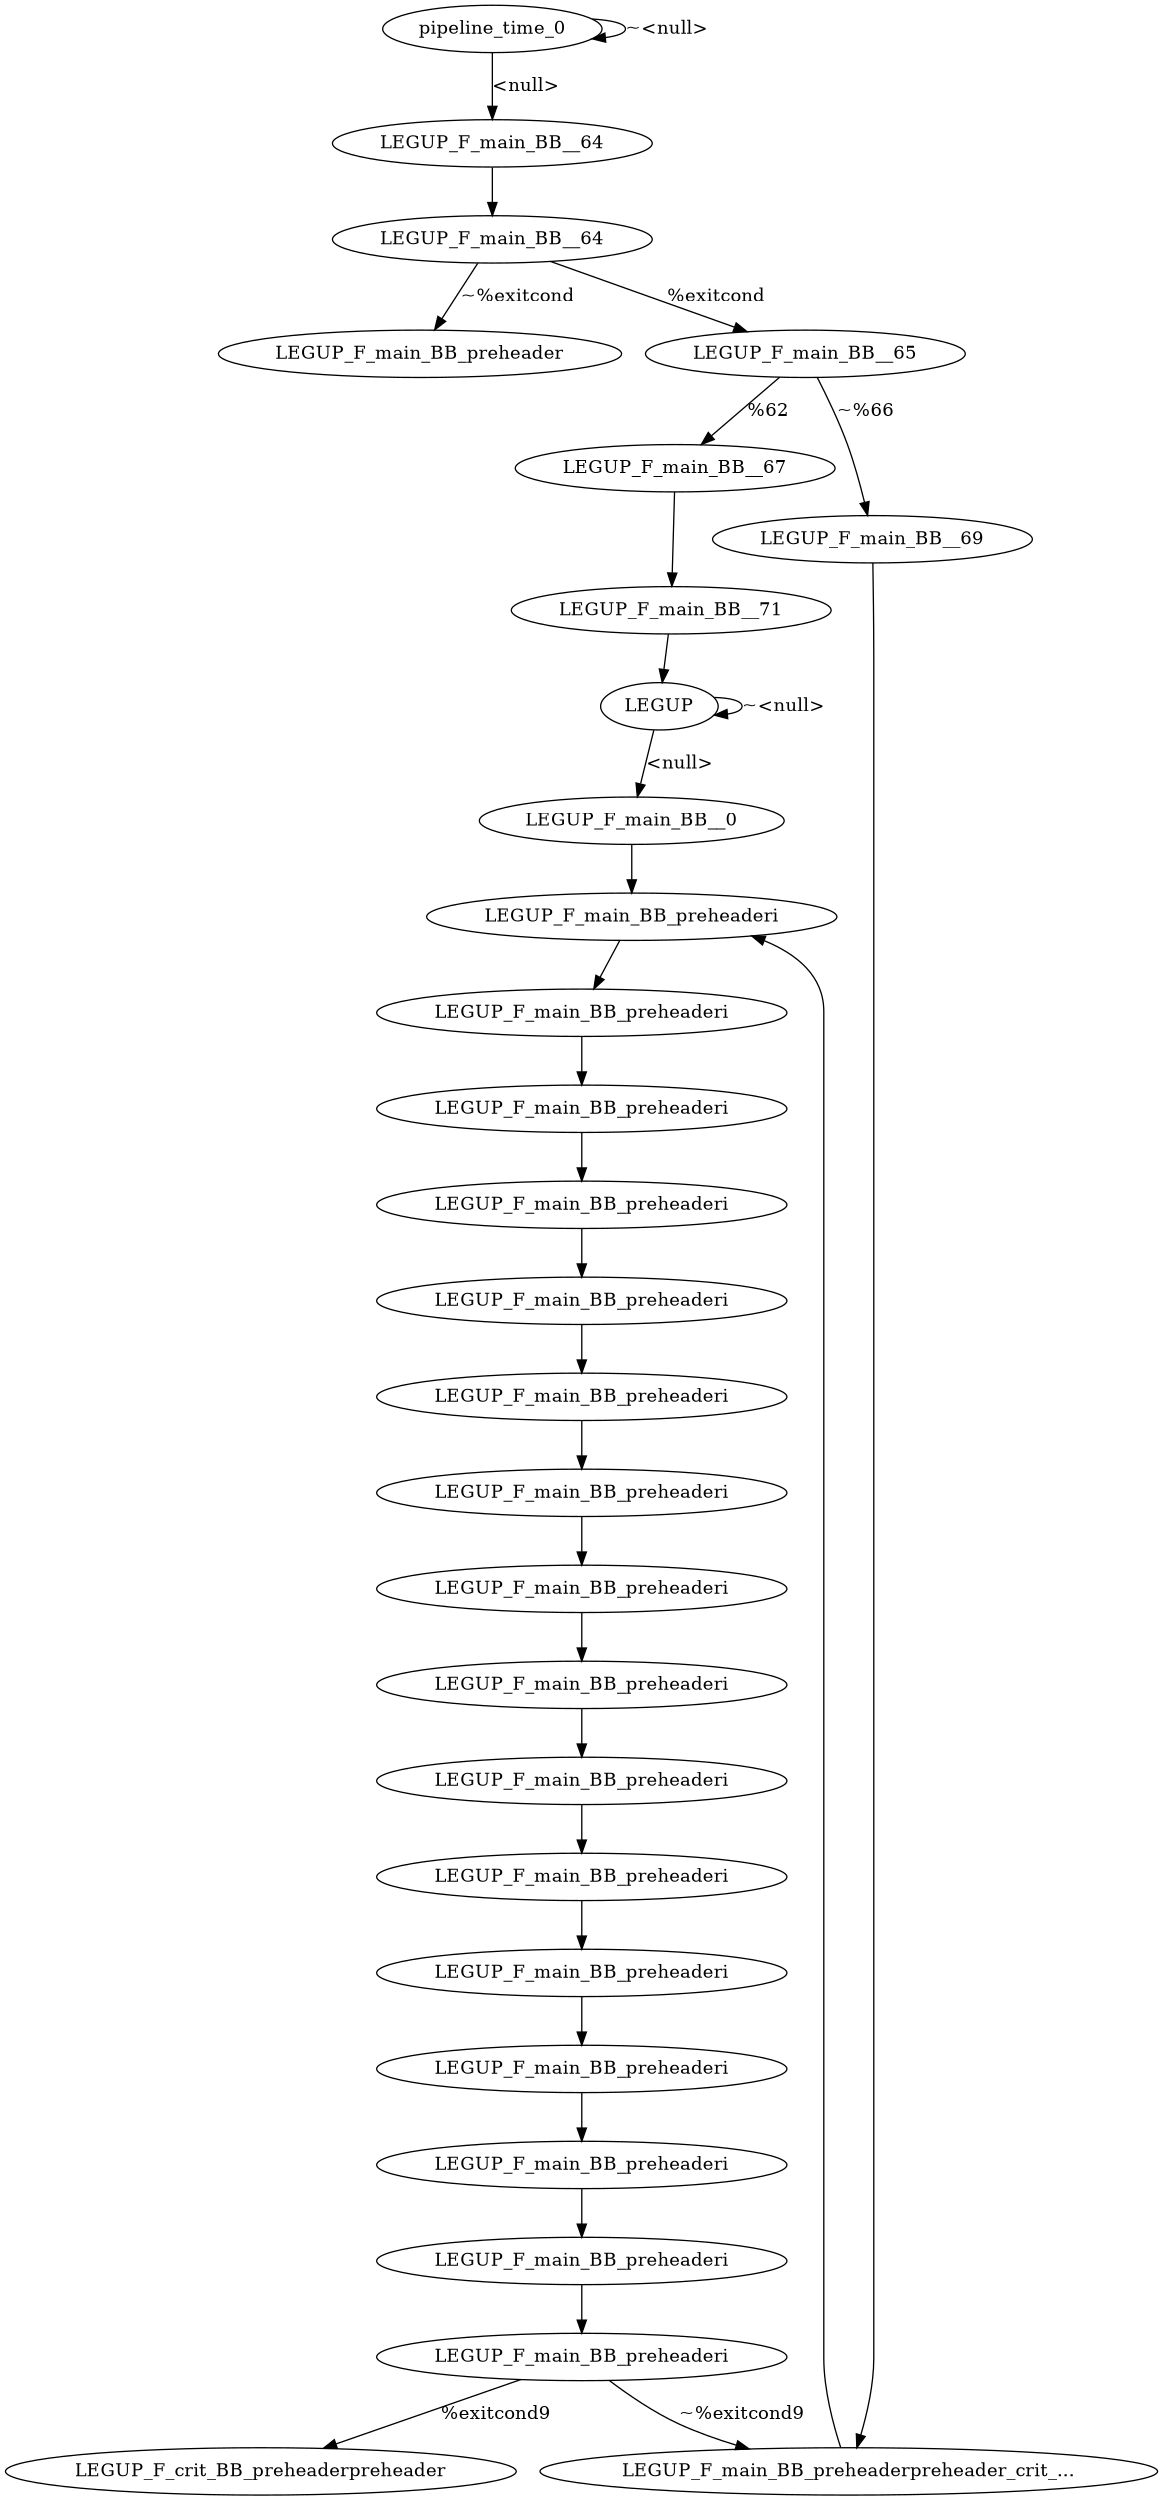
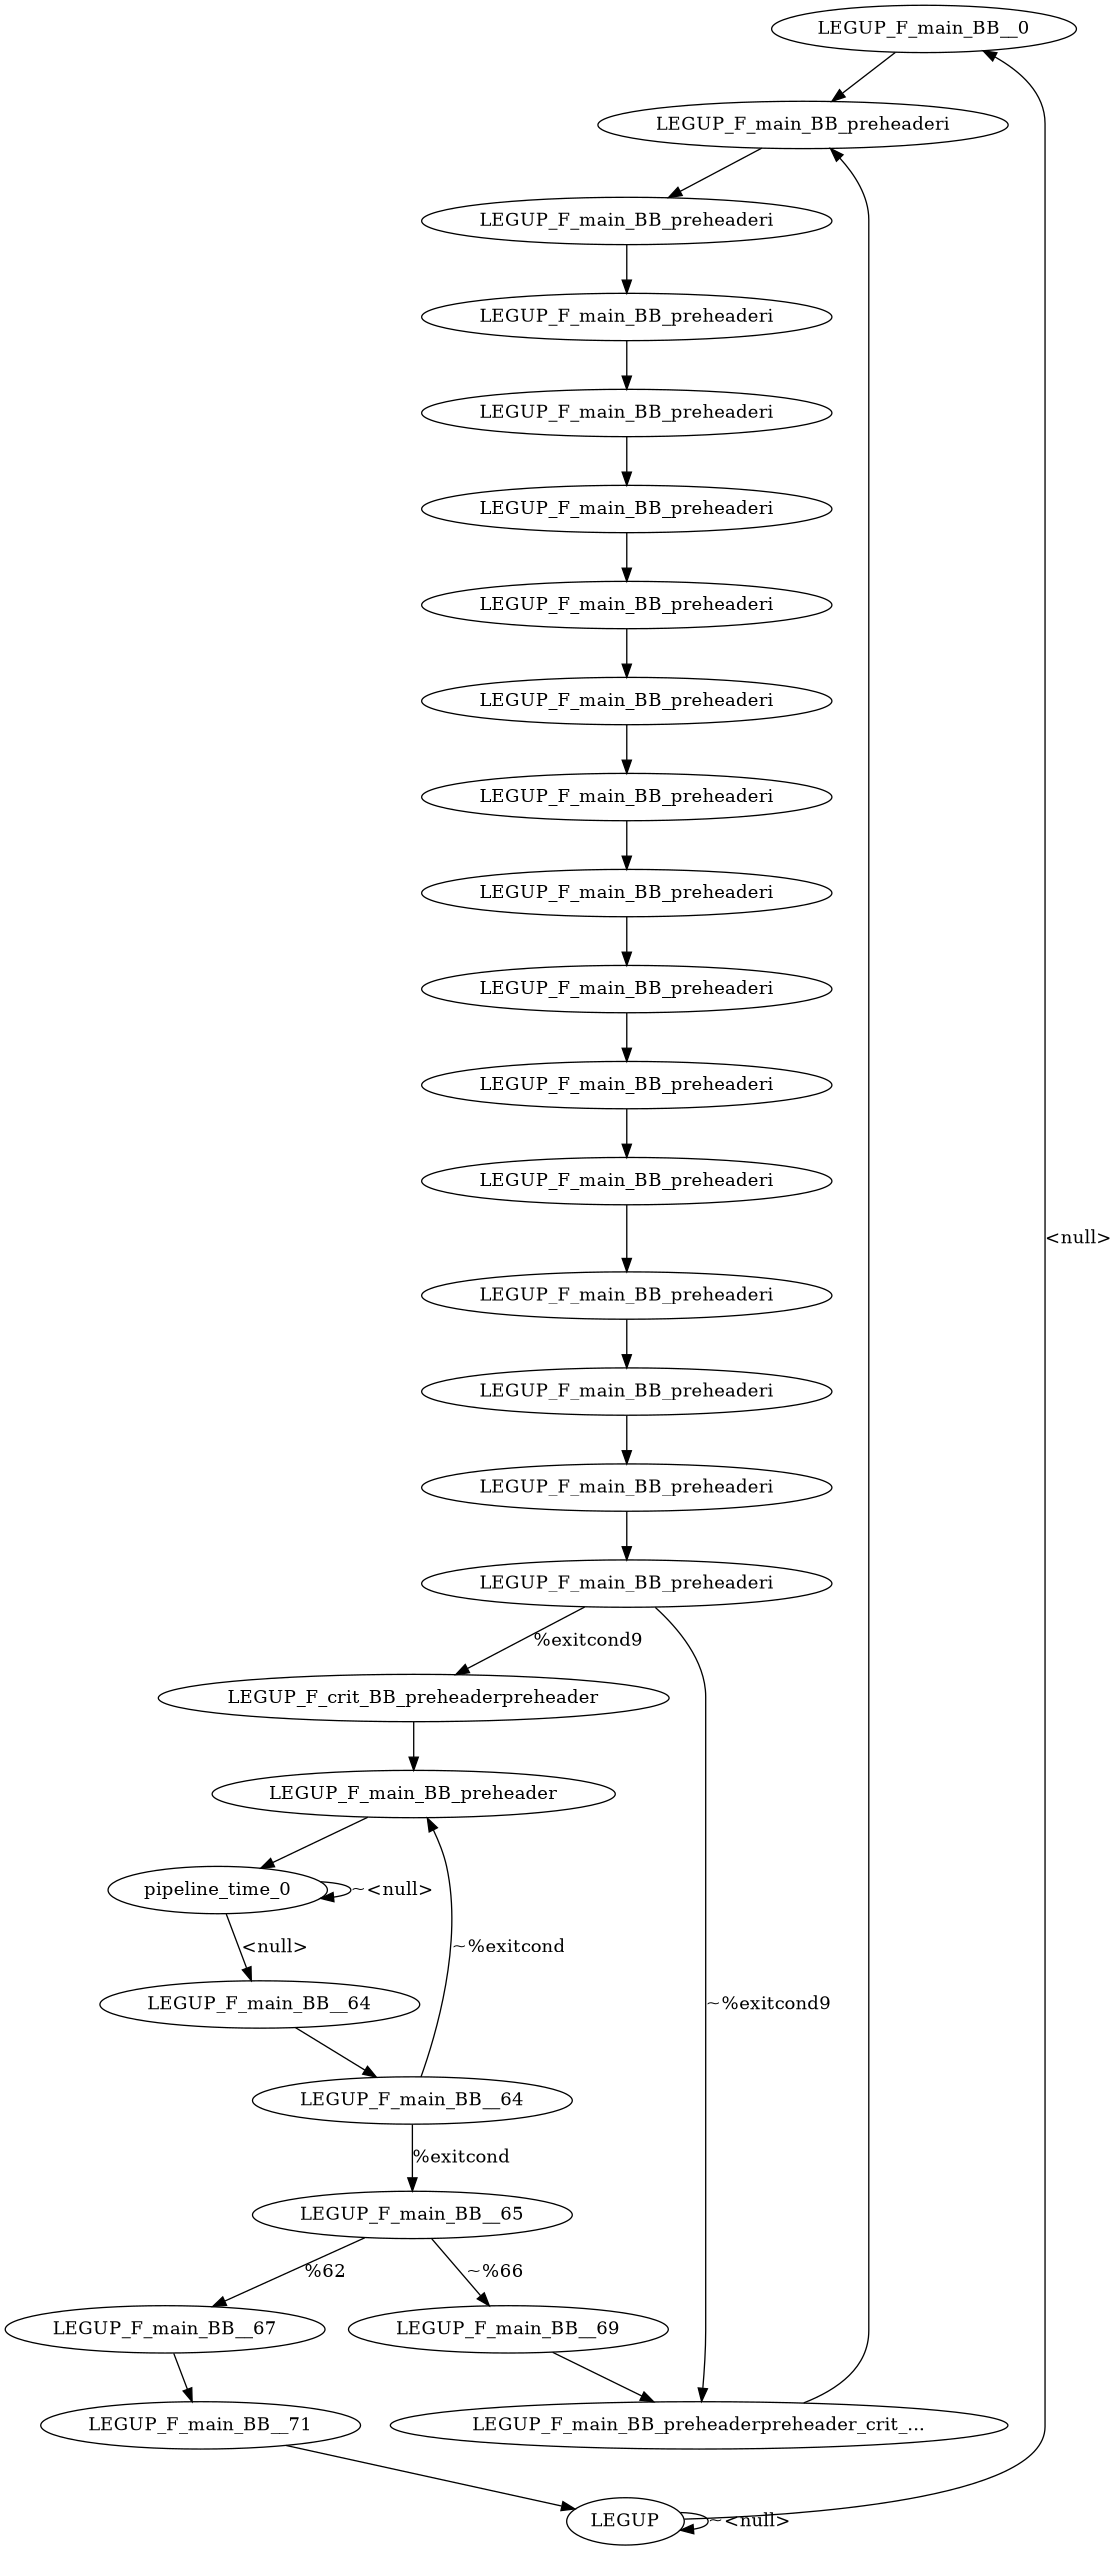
none -> (414, 1740)
none -> (320, 1840)
